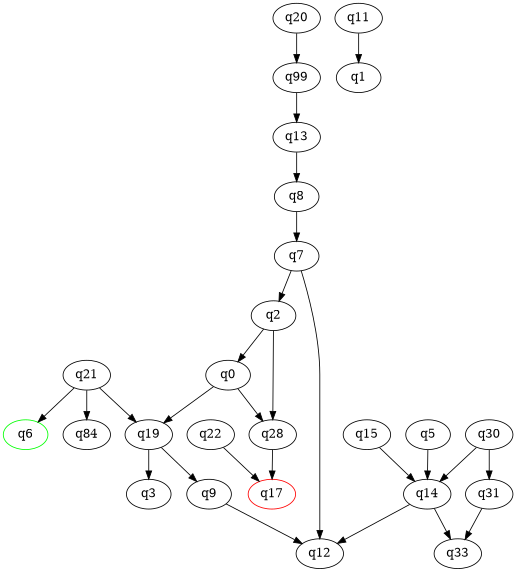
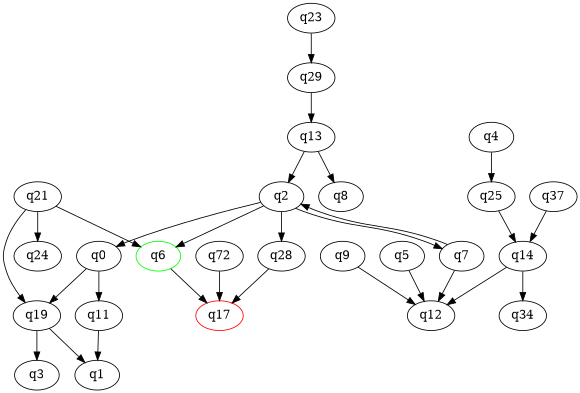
(297, 18) -> (311, 18)
(297, 78) -> (311, 78)
none -> (491, 137)
none -> (298, 163)
(297, 222) -> (365, 227)
none -> (224, 225)
none -> (186, 283)
(248, 402) -> (99, 282)
(87, 435) -> (38, 256)
(211, 435) -> (220, 256)
(367, 435) -> (491, 197)
(489, 435) -> (553, 197)
(428, 460) -> (415, 282)
(176, 462) -> (64, 343)
(489, 494) -> none
(458, 554) -> (523, 316)
